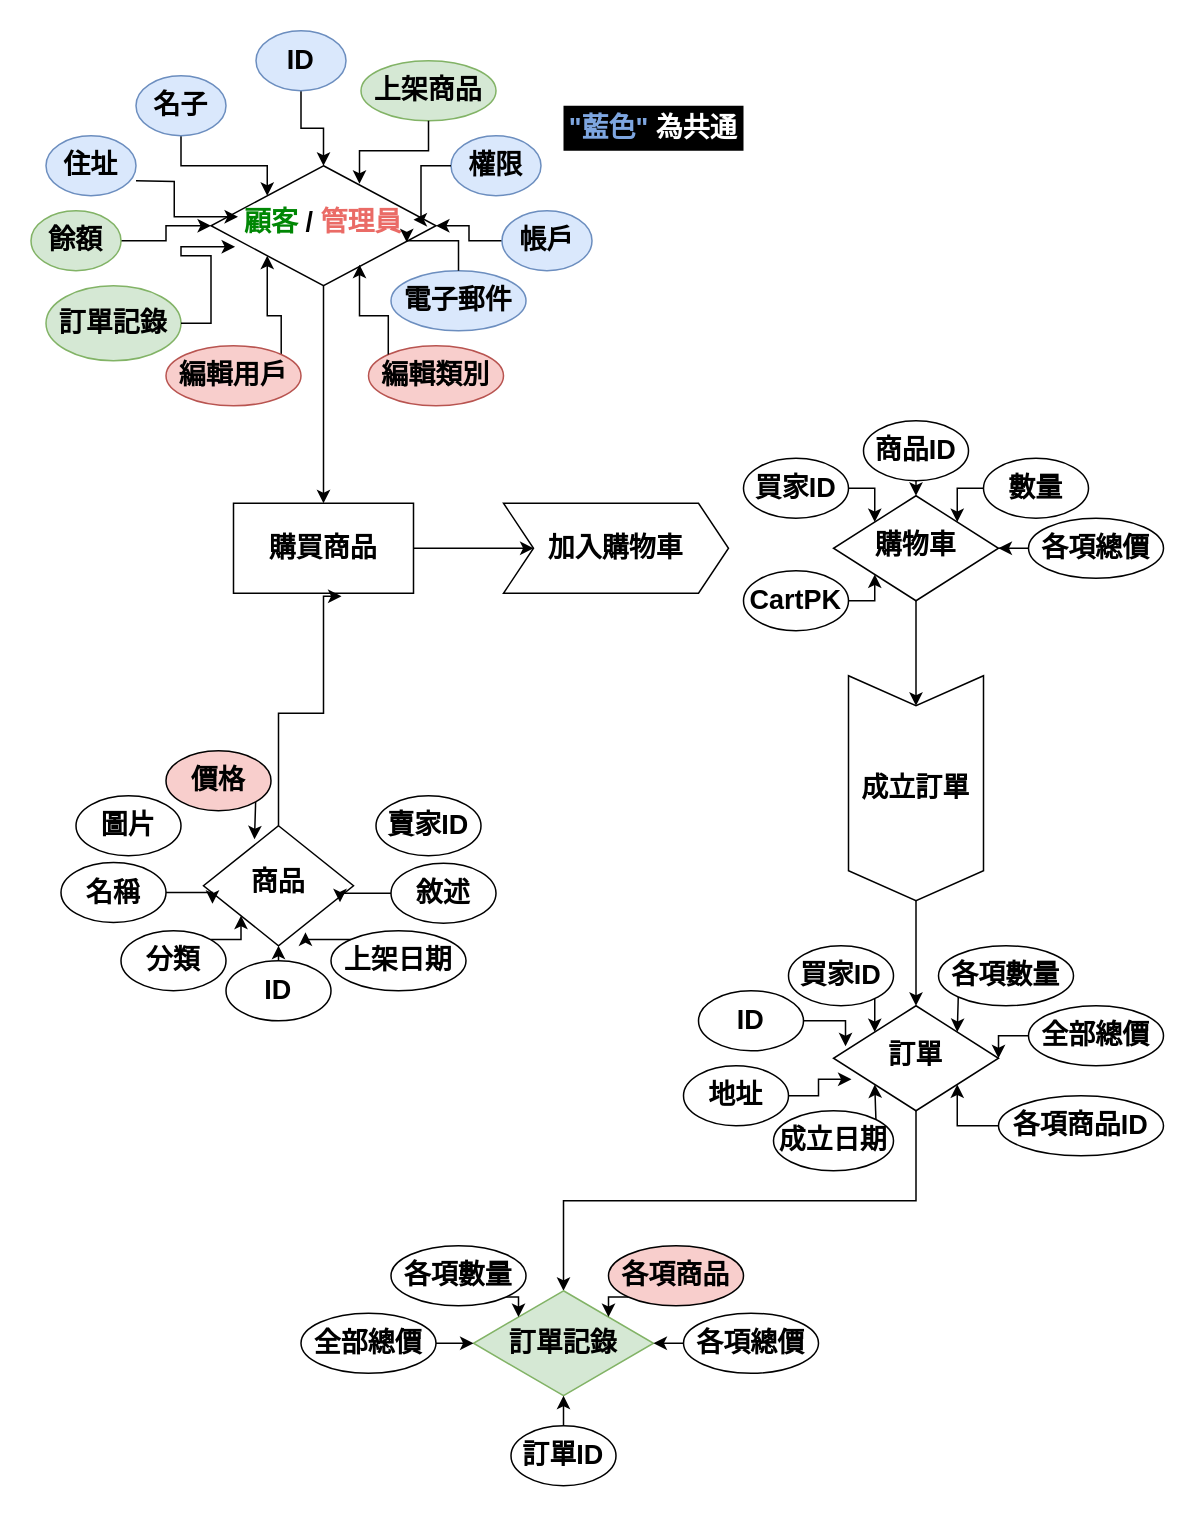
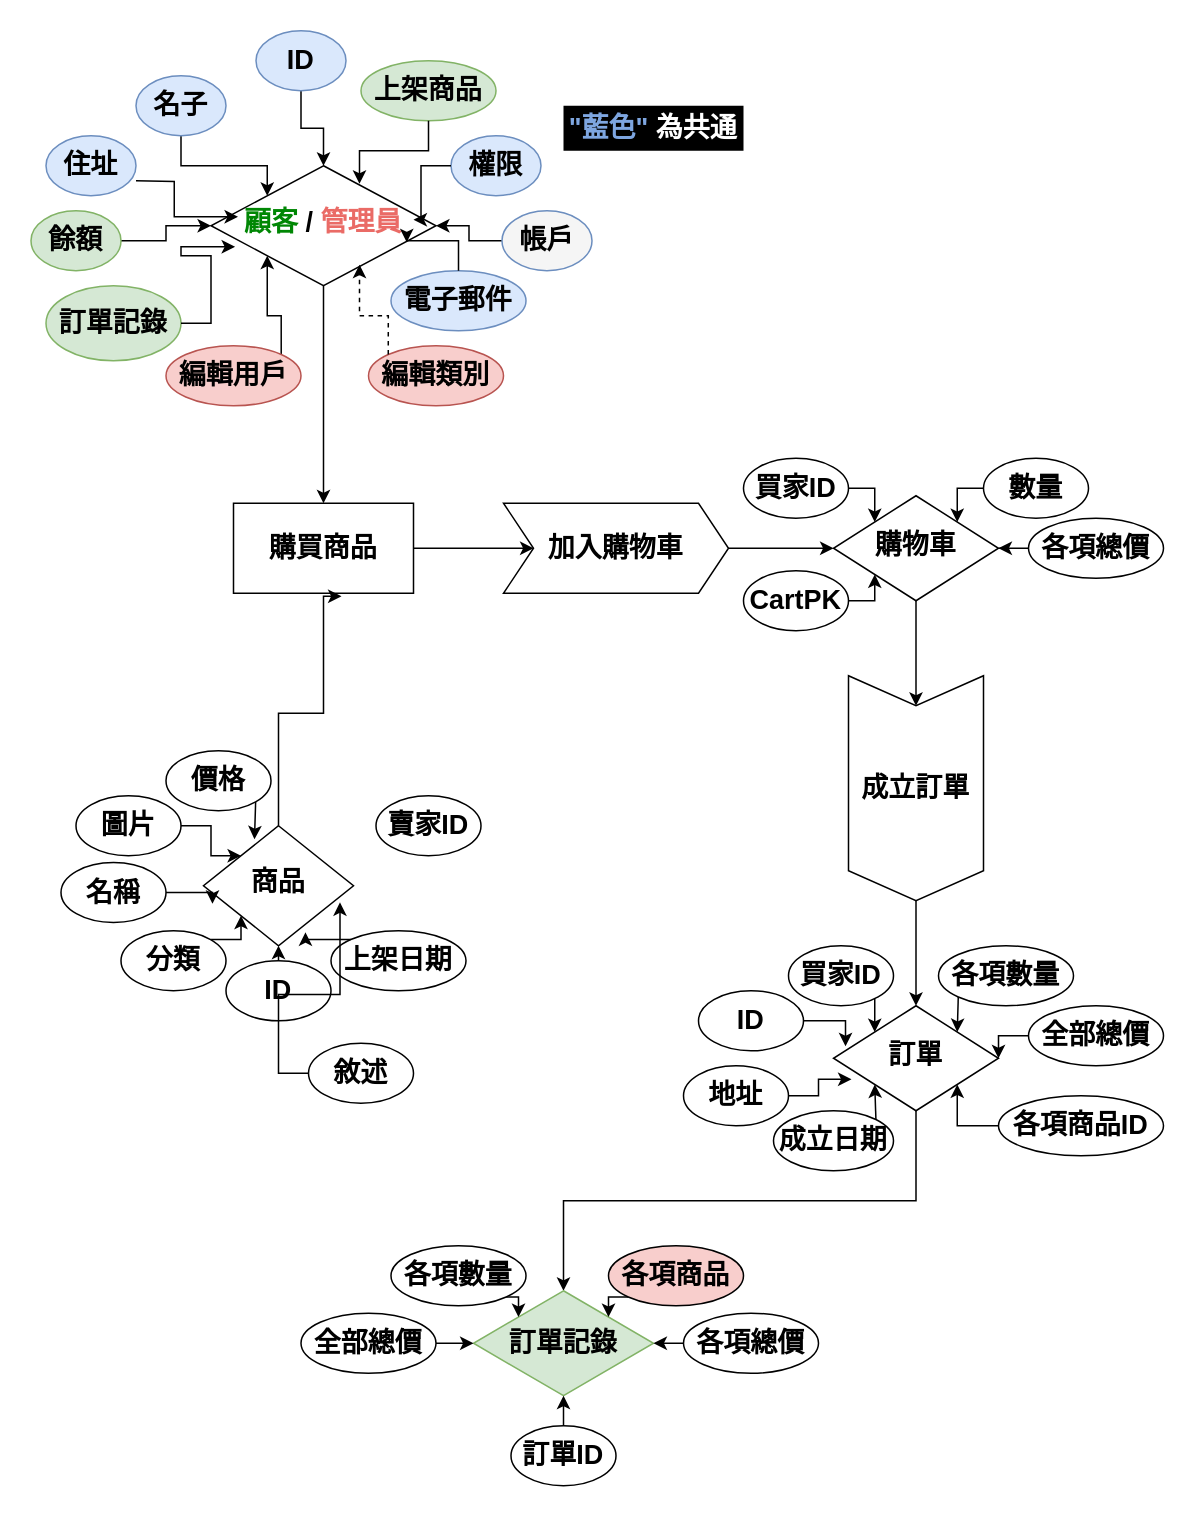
(547, 241) -> (547, 241)
(371, 316) -> (371, 316)
(916, 451) -> none
(916, 483) -> none
none -> (775, 548)
(218, 781) -> (218, 781)
none -> (211, 836)
(443, 893) -> (361, 1073)
